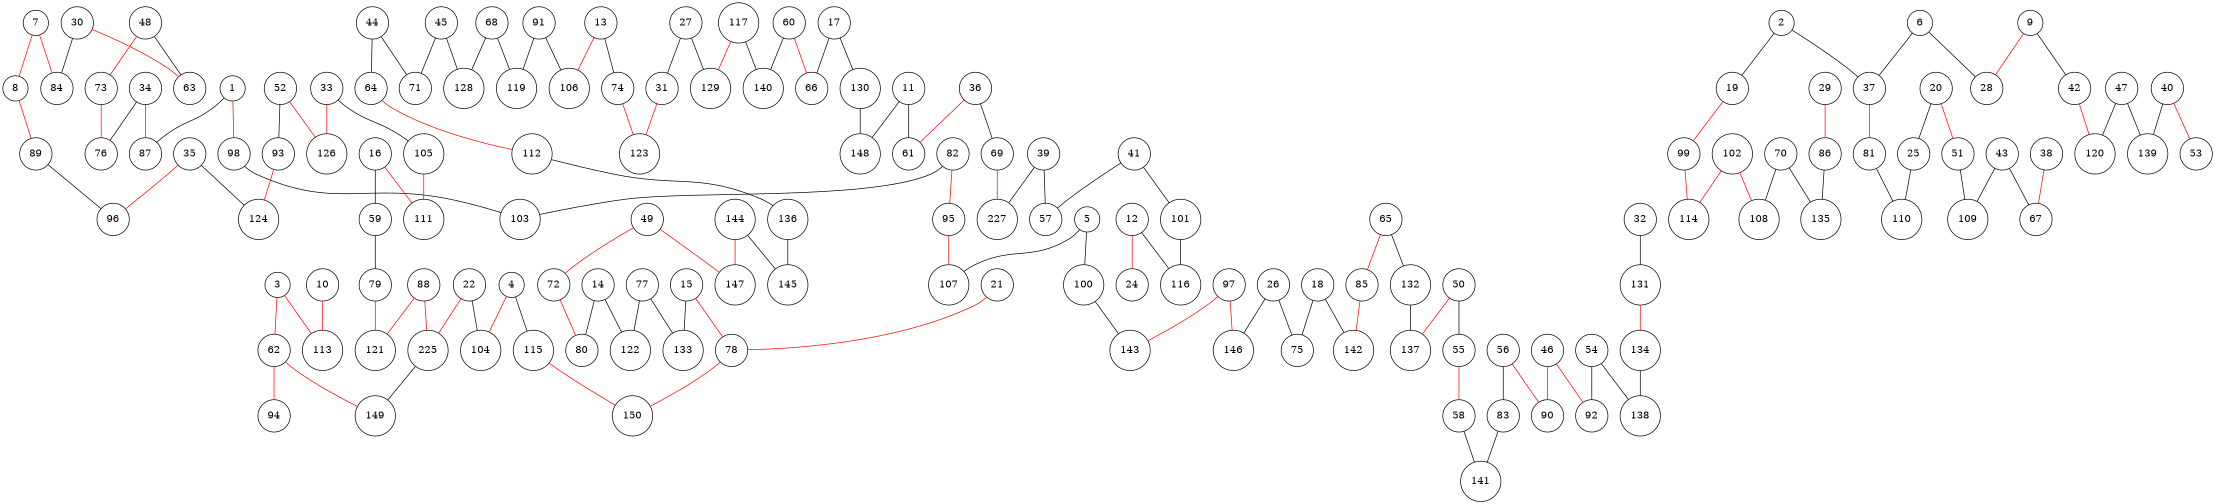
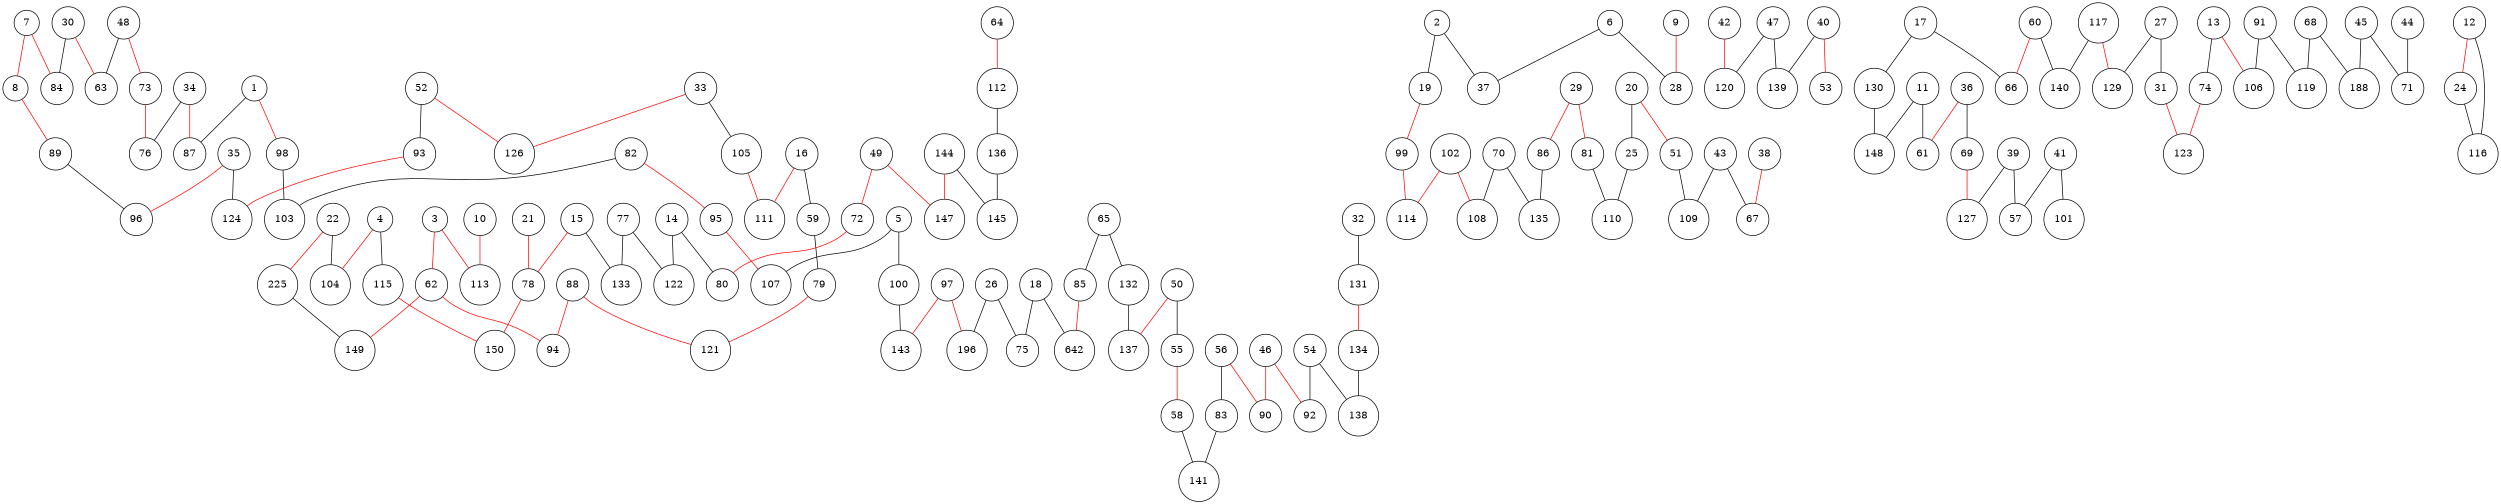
(2051, 54) -> none
(372, 56) -> none
(464, 88) -> (2359, 88)
(1869, 121) -> (1582, 121)
(997, 219) -> (1967, 219)
(1181, 252) -> (2469, 119)
(1374, 252) -> (1092, 252)
(426, 316) -> (563, 318)
(1233, 350) -> (967, 350)
(1354, 350) -> (1075, 350)
